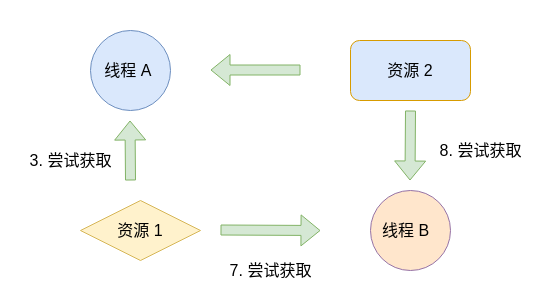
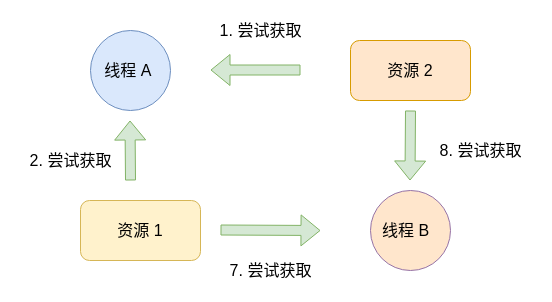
none -> (261, 31)
(411, 71) -> (411, 71)
(71, 161) -> (71, 161)
(141, 231) -> (141, 231)
